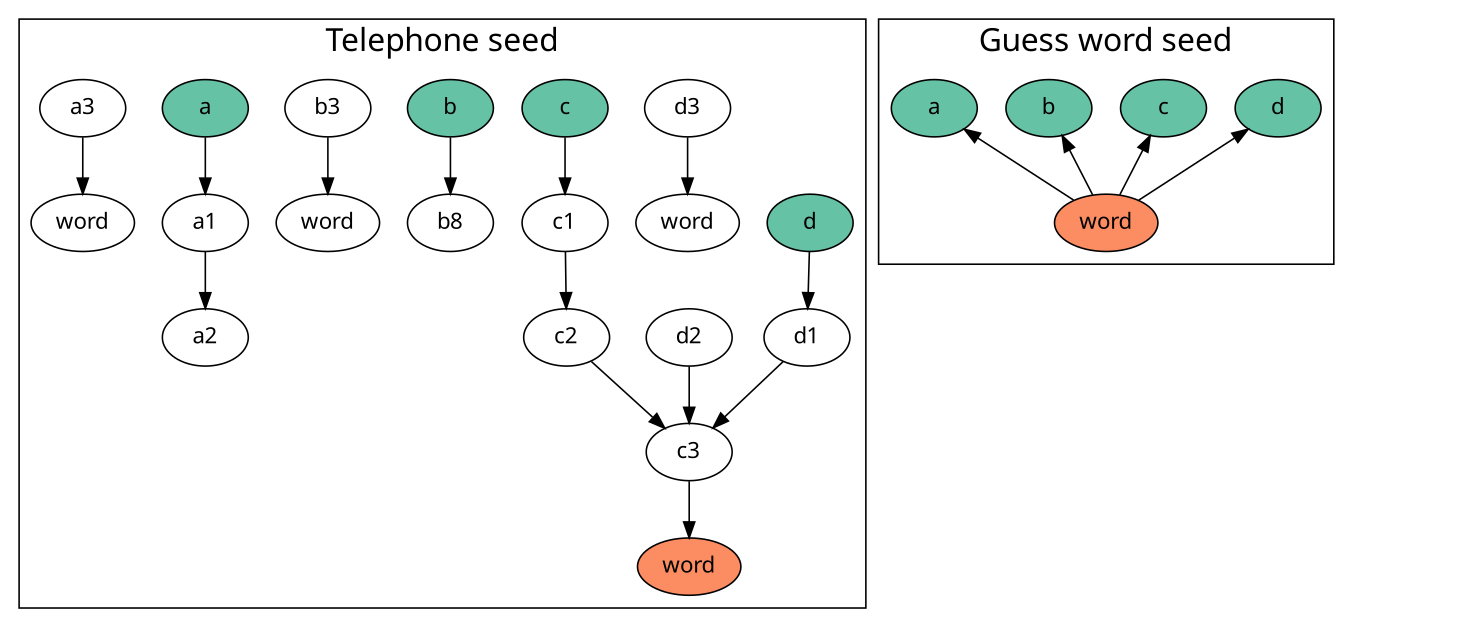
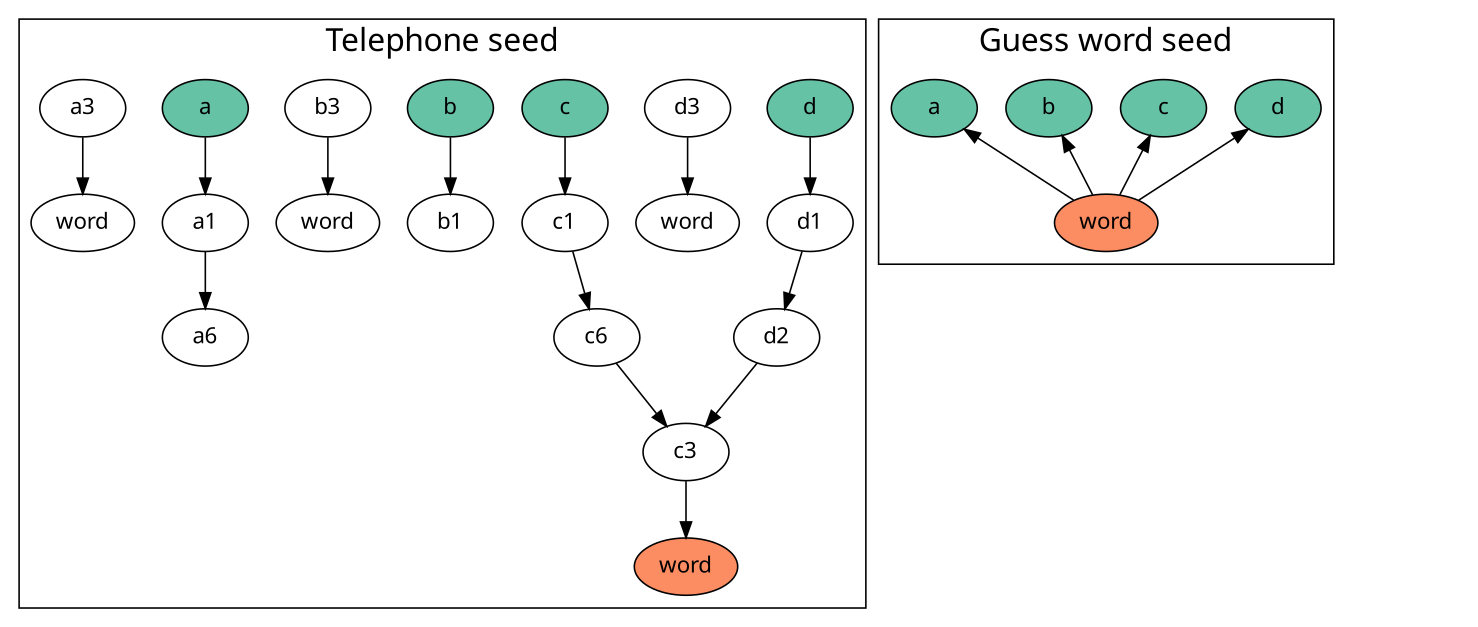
(450, 223) -> (450, 223)
(205, 337) -> (205, 337)
(567, 337) -> (597, 337)
(754, 389) -> (796, 273)
